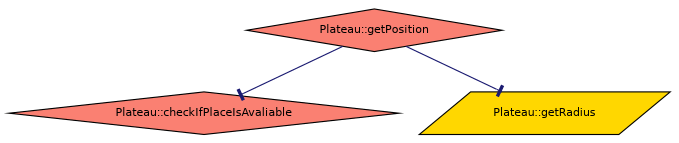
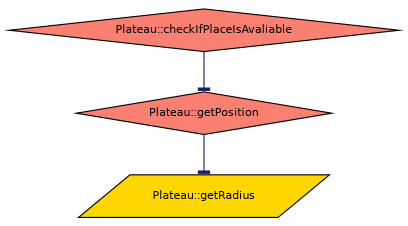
(293, 70) -> (204, 69)
